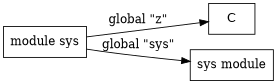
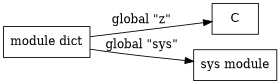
(45, 42) -> (47, 42)
